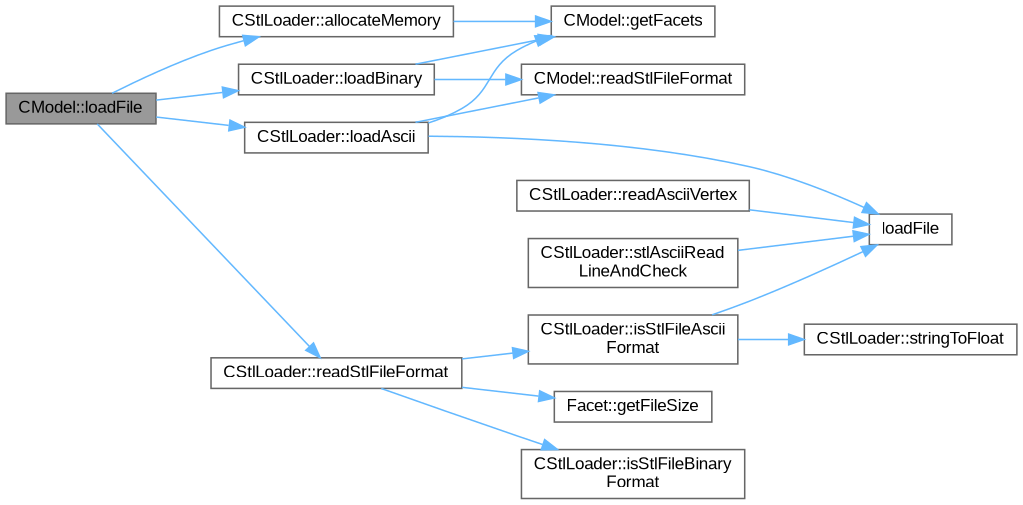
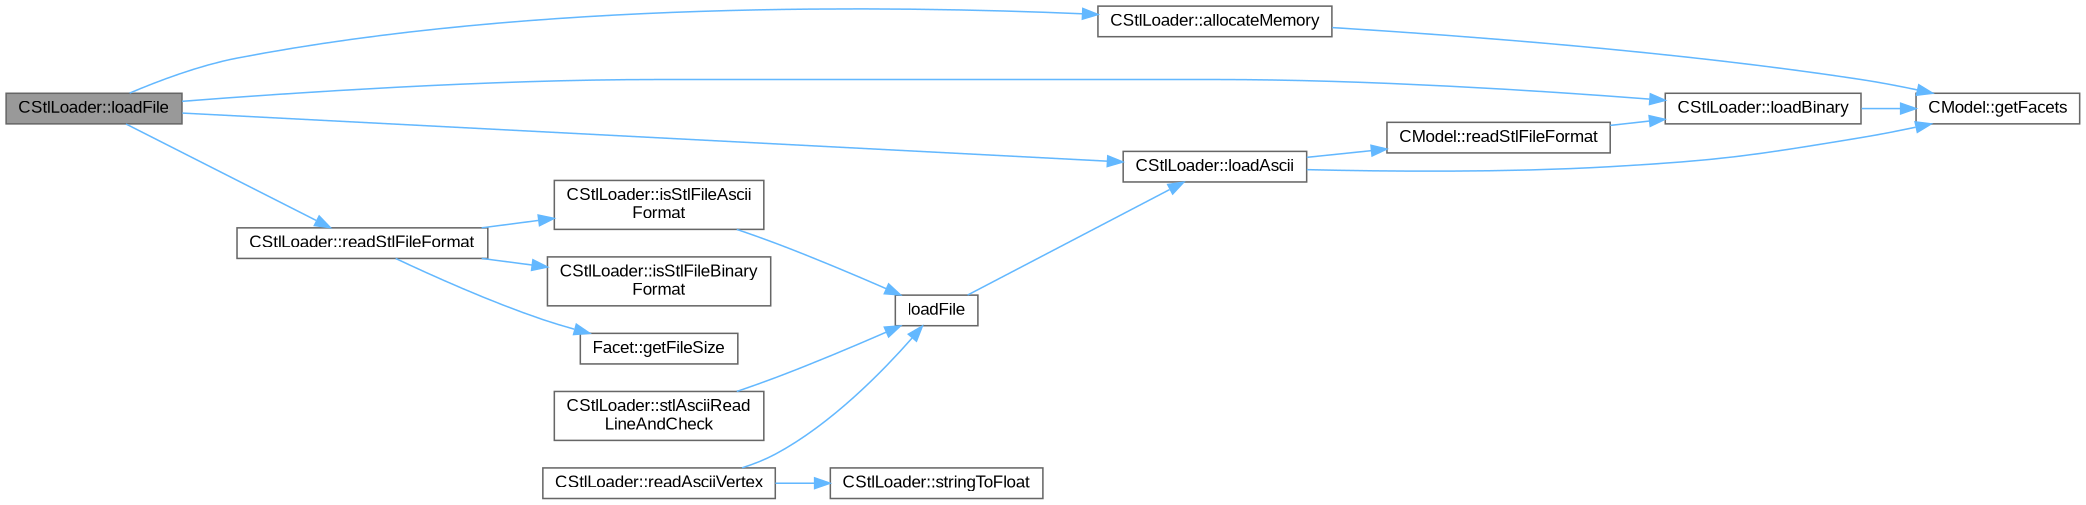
(470, 80) -> (1630, 123)
(81, 109) -> (94, 109)
(650, 150) -> (1069, 242)
(763, 339) -> (795, 483)
